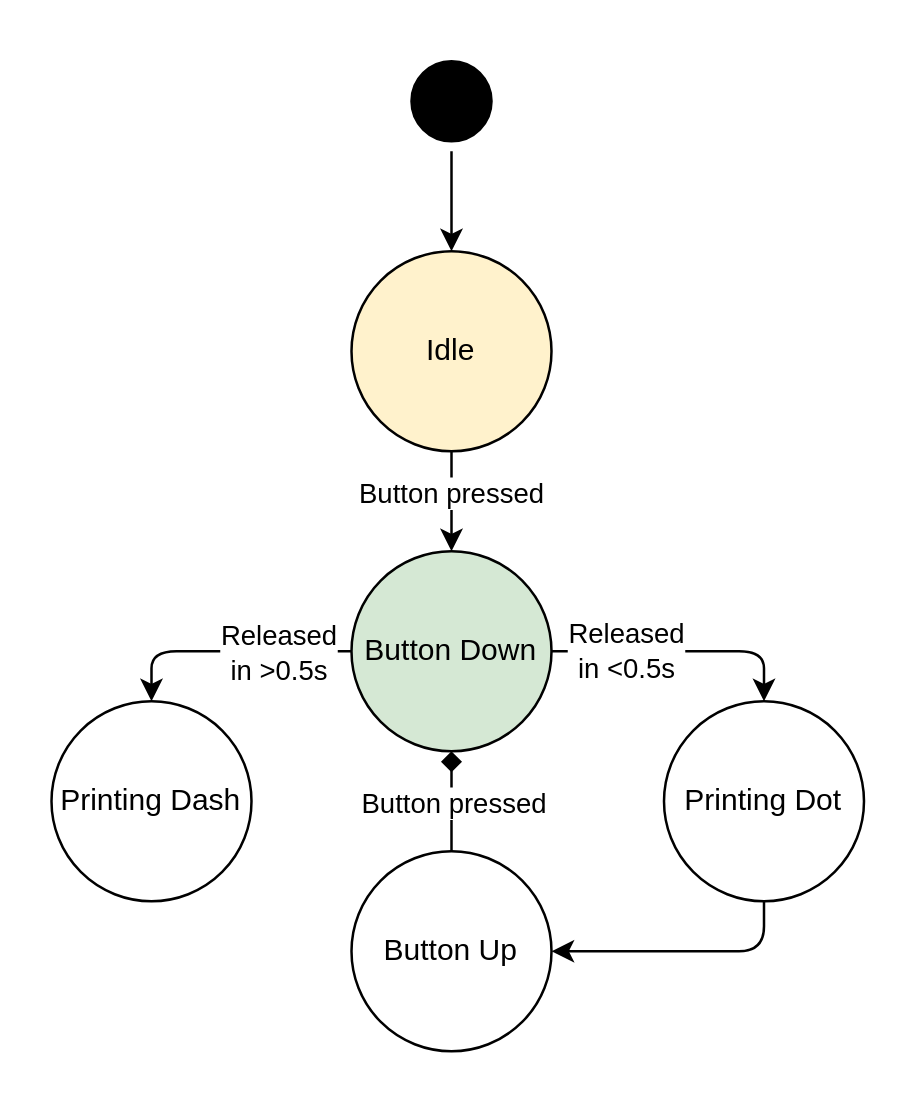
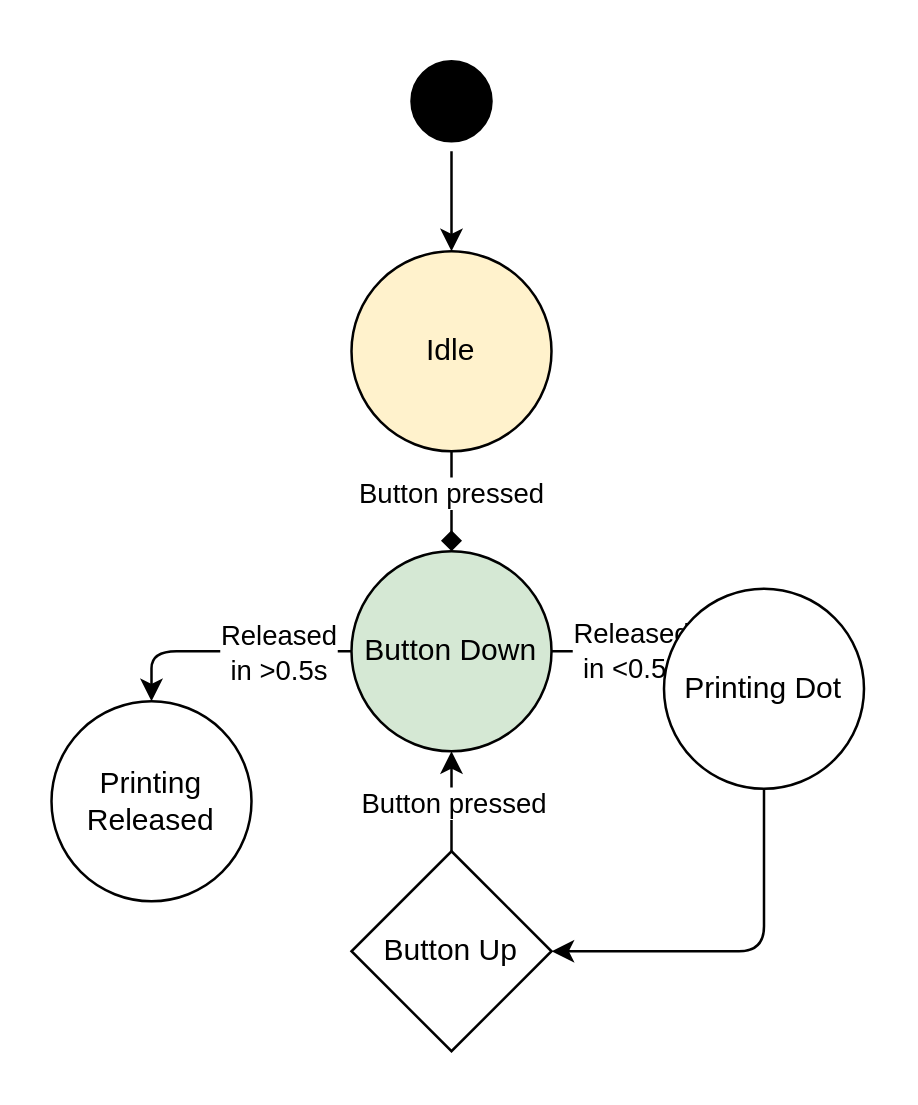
(451, 532) -> (451, 531)
(151, 801) -> (151, 801)
(764, 801) -> (764, 689)
(451, 850) -> (451, 850)
(451, 951) -> (451, 951)
